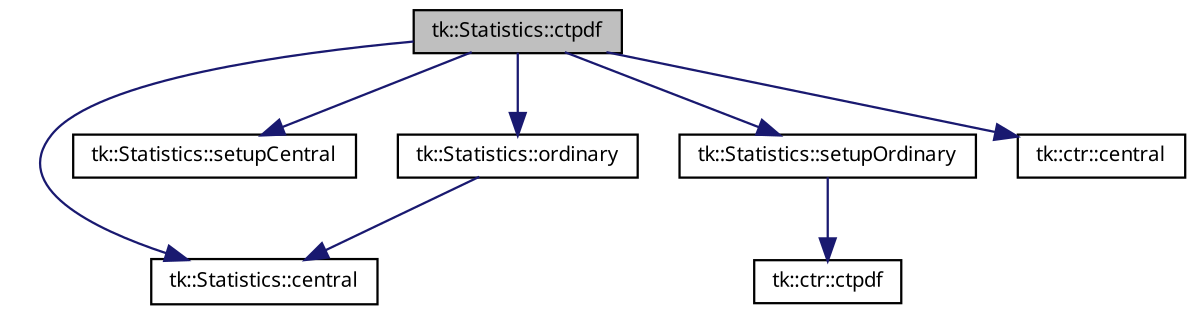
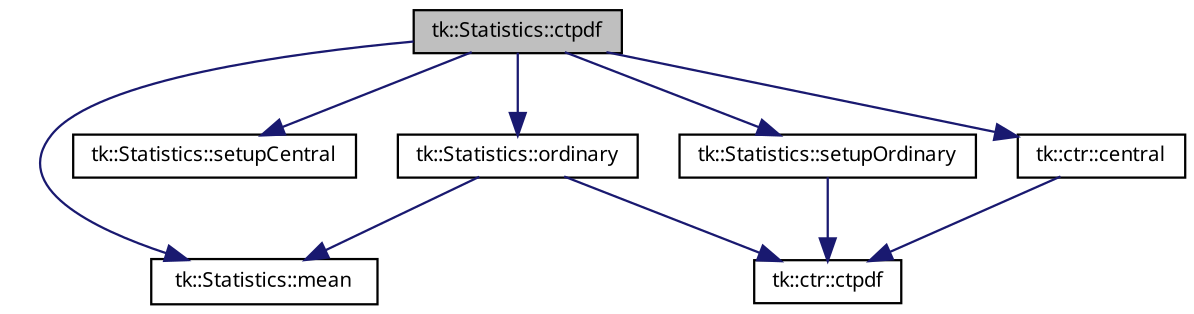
none -> (975, 214)
none -> (662, 215)
(264, 282) -> (264, 282)
